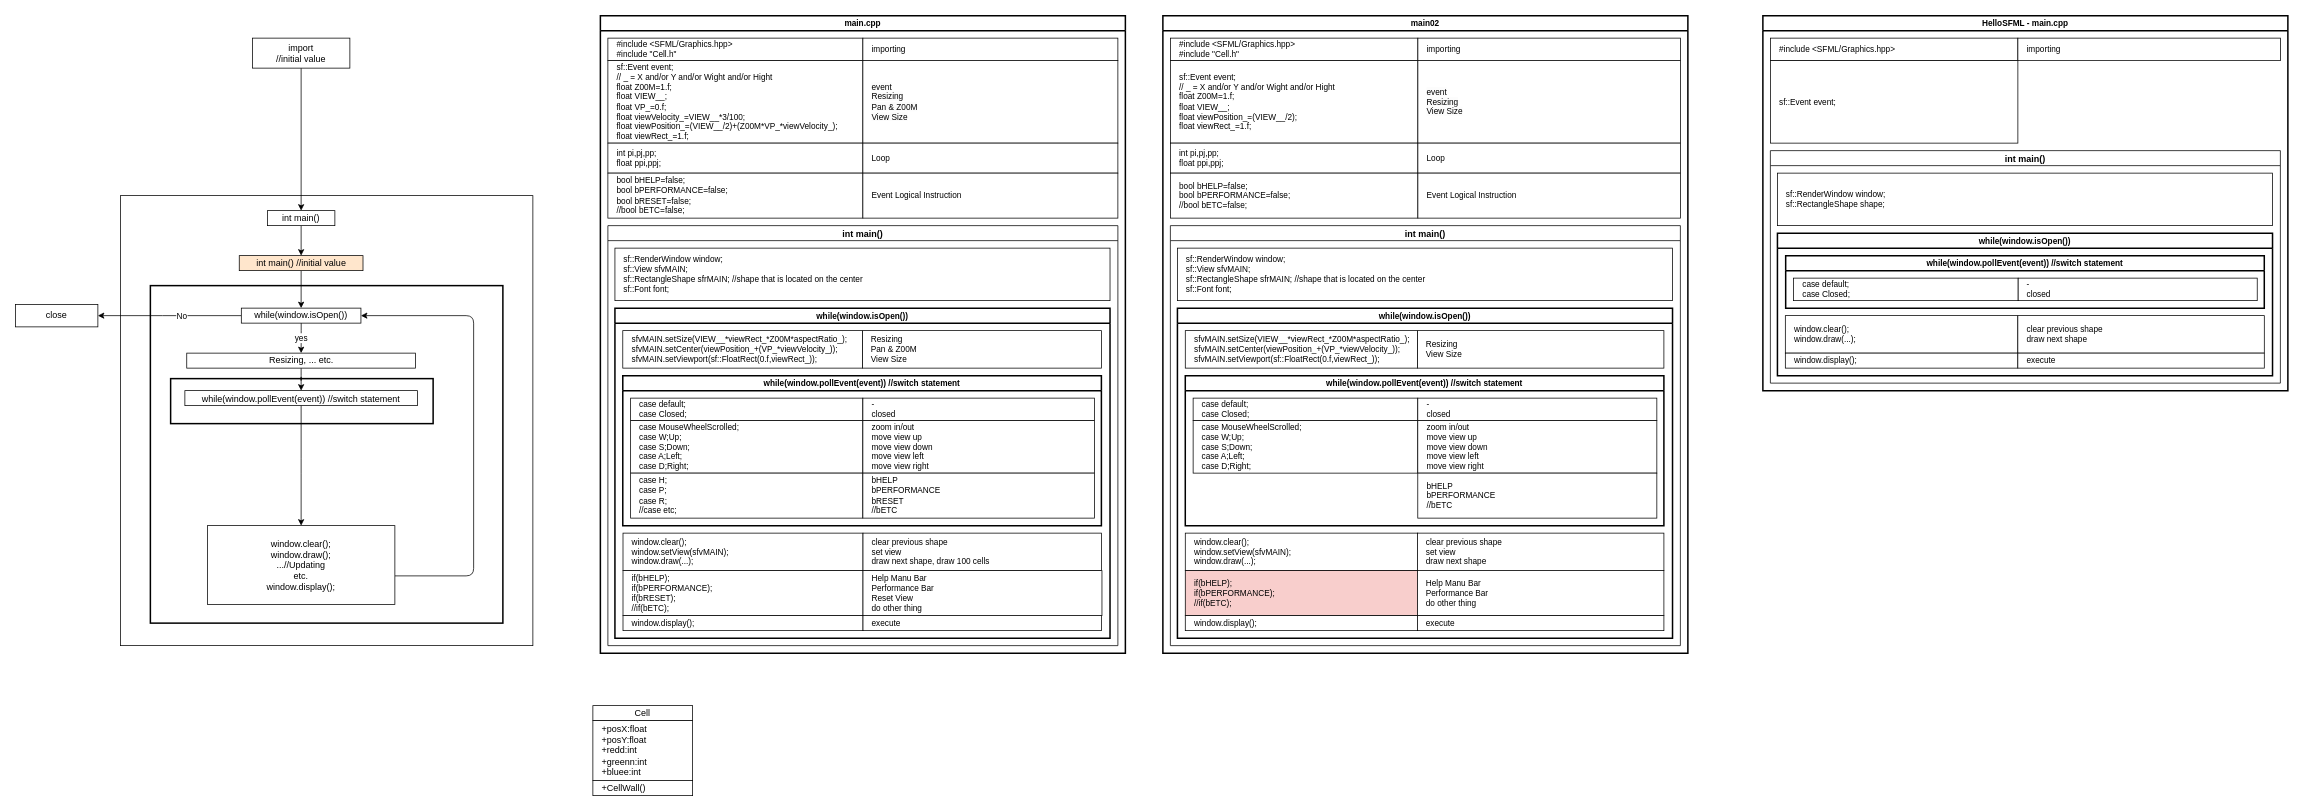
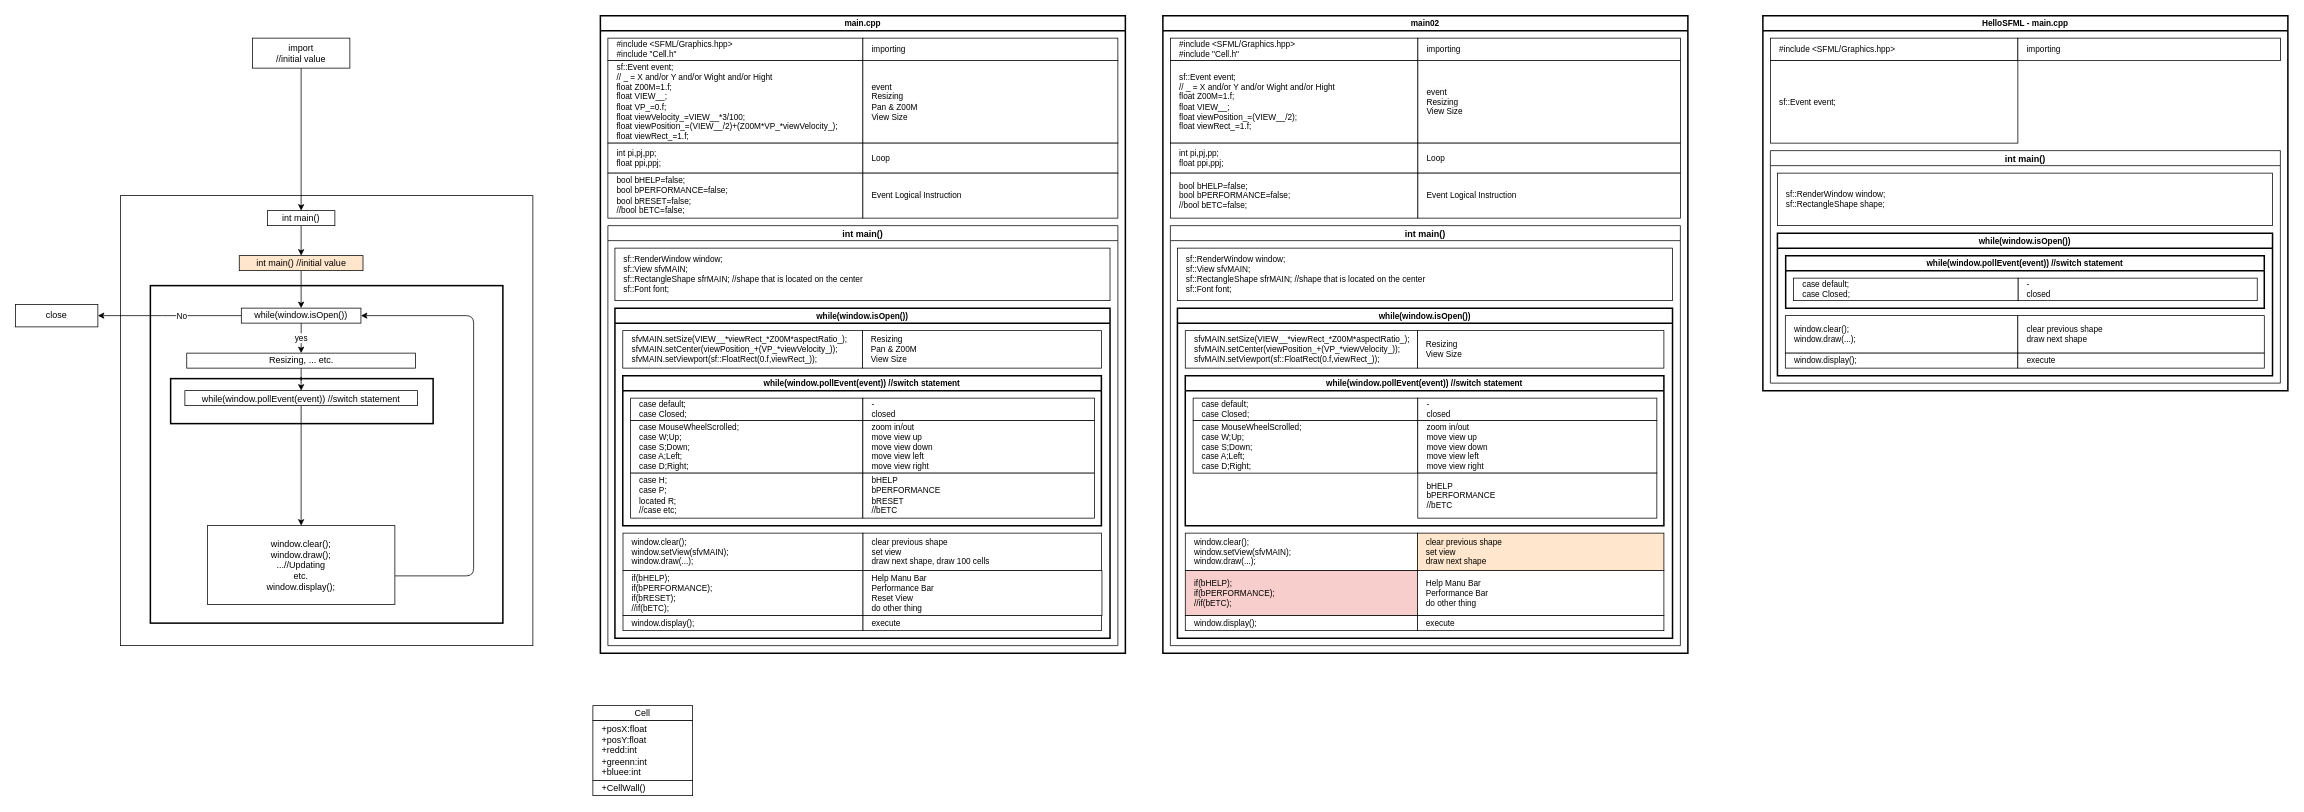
(663, 495) -> (663, 495)
(1541, 552) -> (1541, 552)
